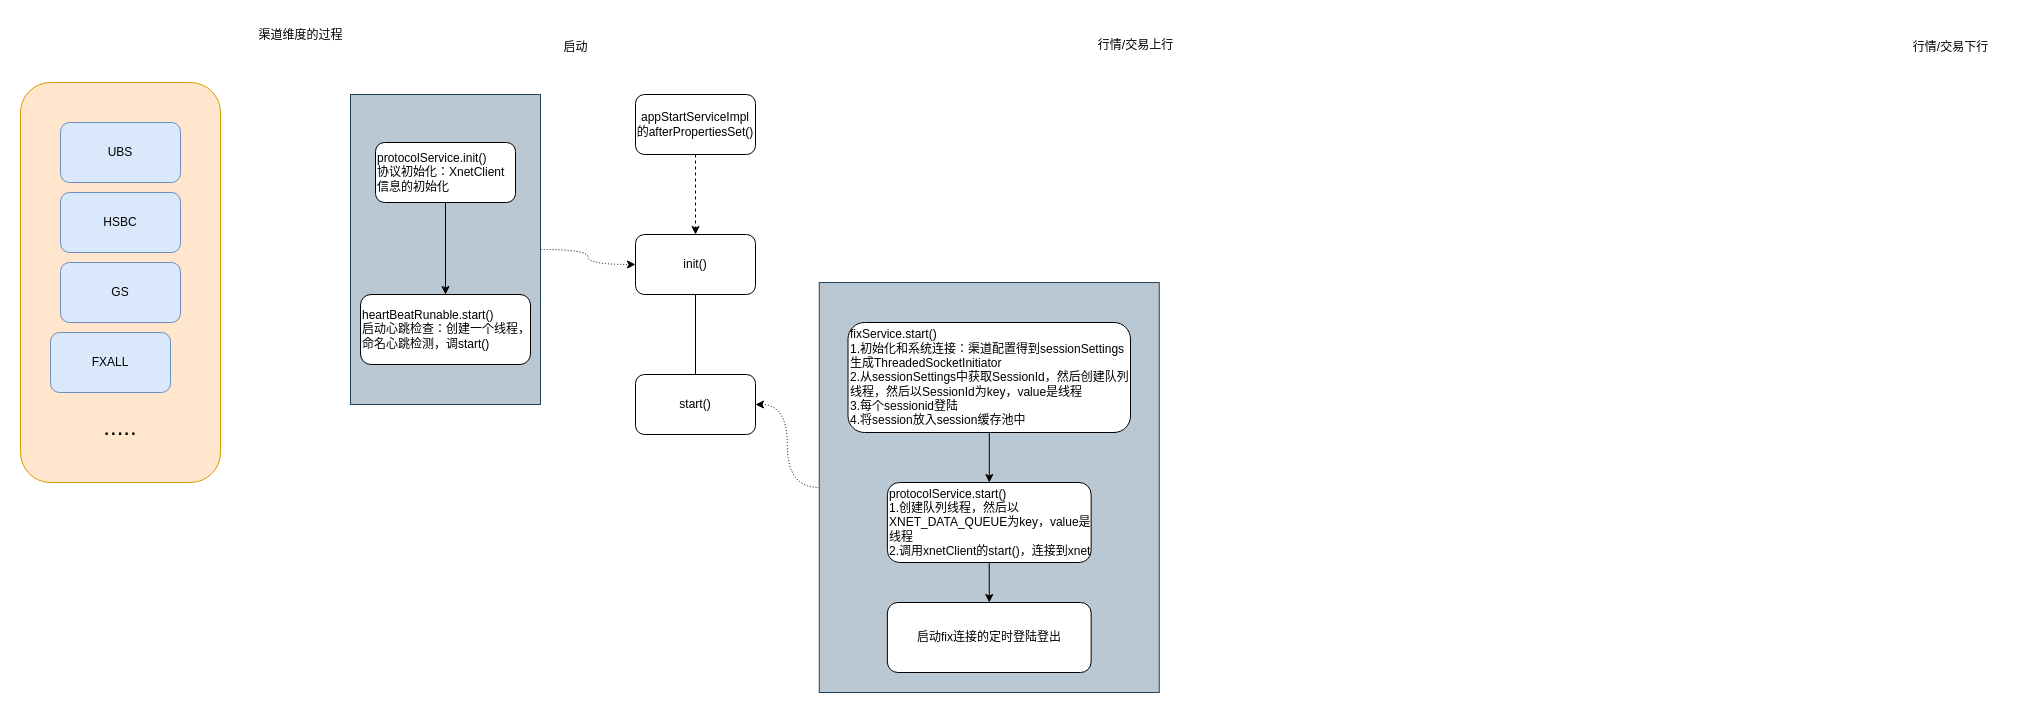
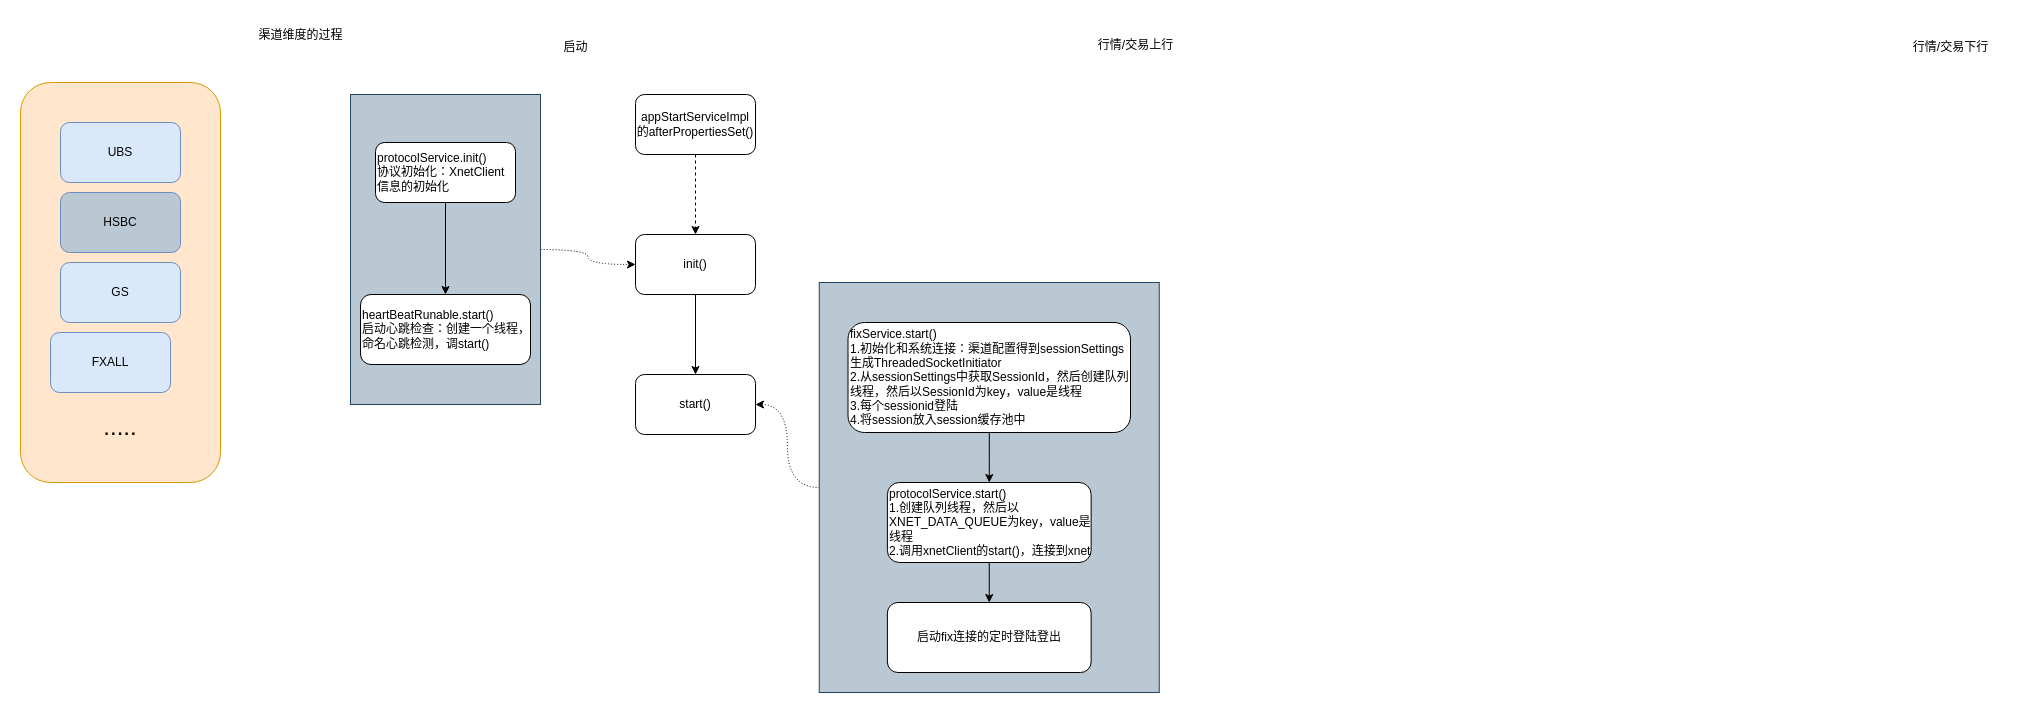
(121, 223) -> (121, 223)
(696, 368) -> (696, 366)
